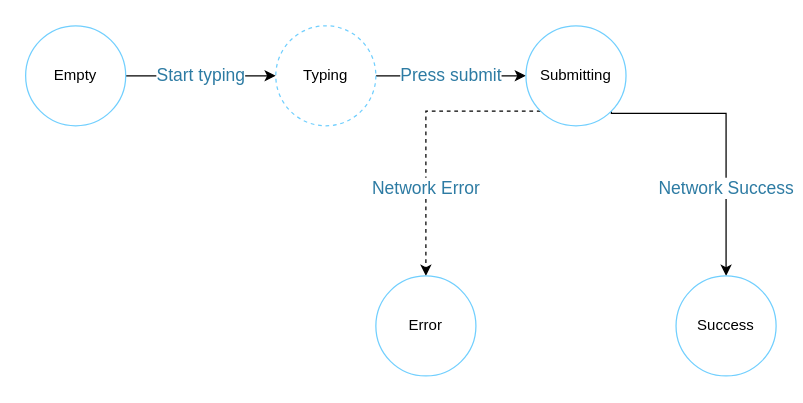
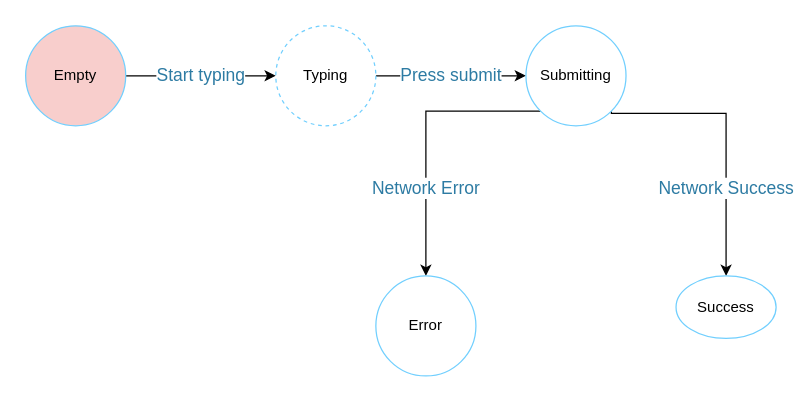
(76, 76) -> (76, 76)
(449, 111) -> (449, 111)
(726, 326) -> (726, 307)
